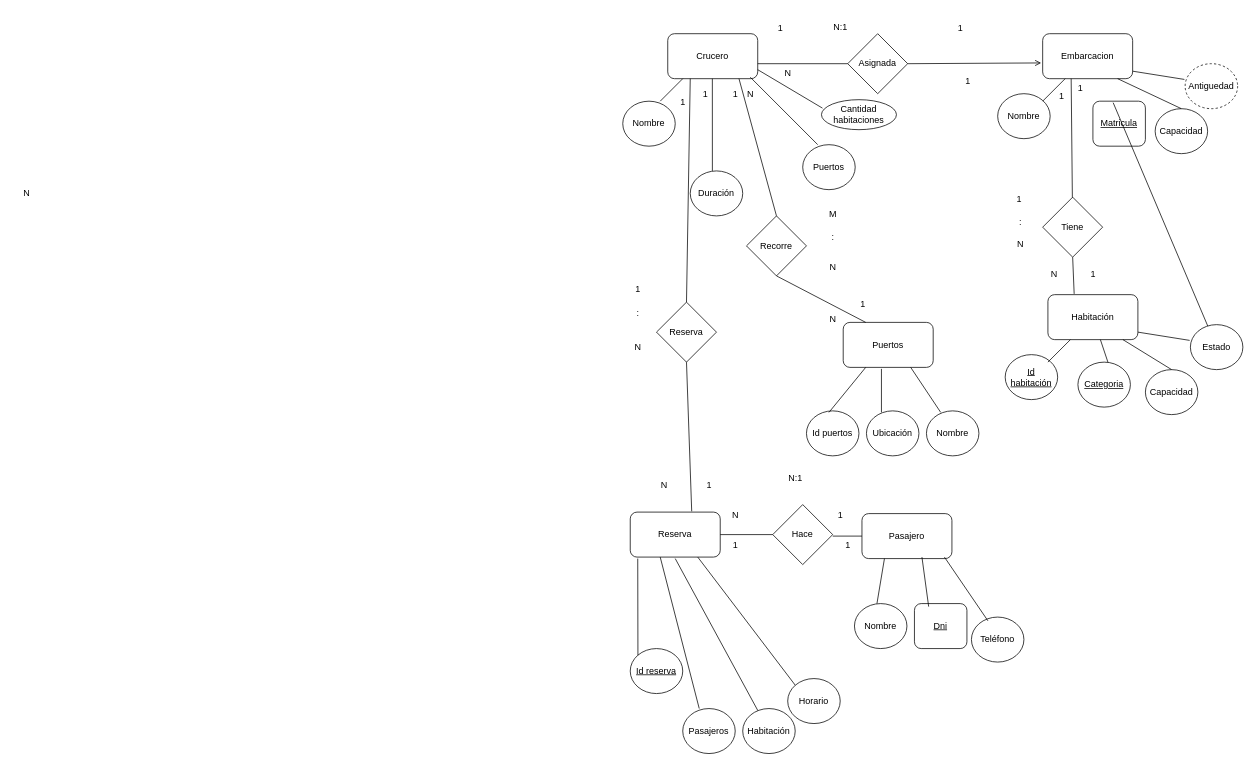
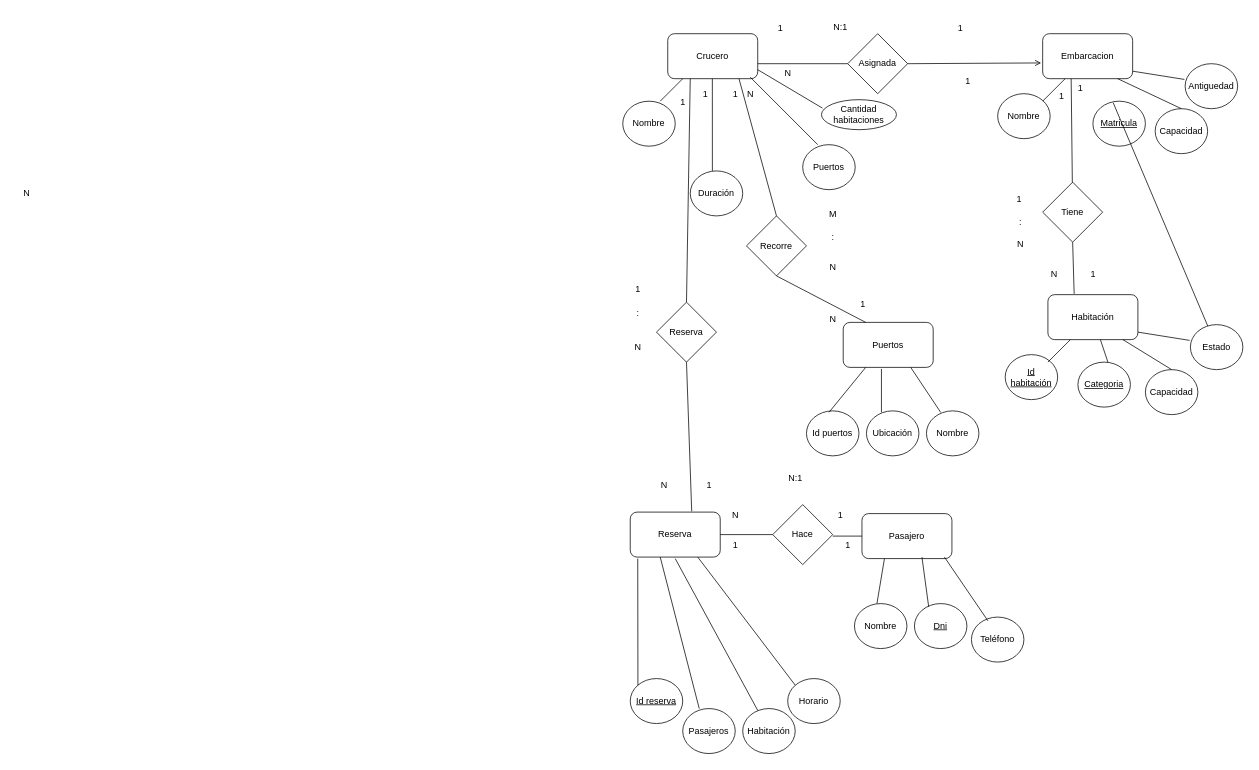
(1212, 86) -> (1212, 86)
(1119, 123) -> (1119, 123)
(1073, 227) -> (1073, 212)
(941, 626) -> (941, 626)
(657, 671) -> (657, 701)
